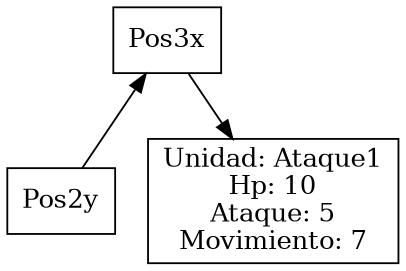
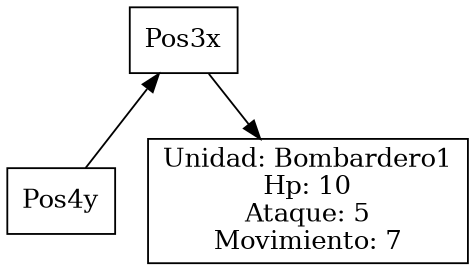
(61, 201) -> (61, 201)
(273, 201) -> (308, 201)
